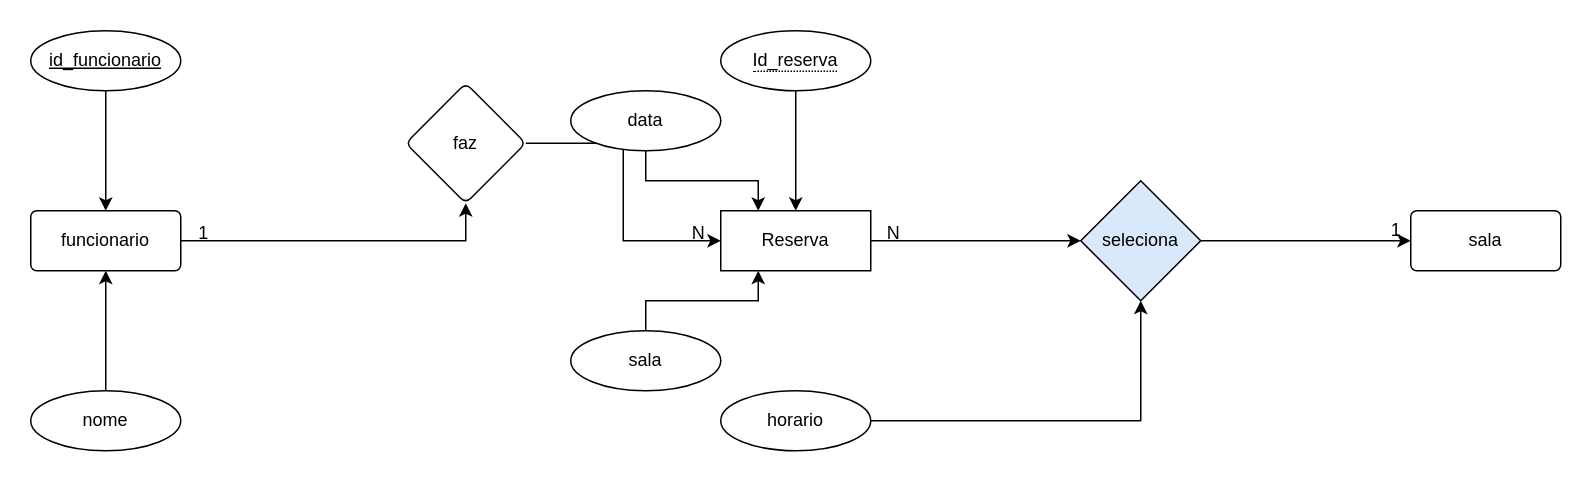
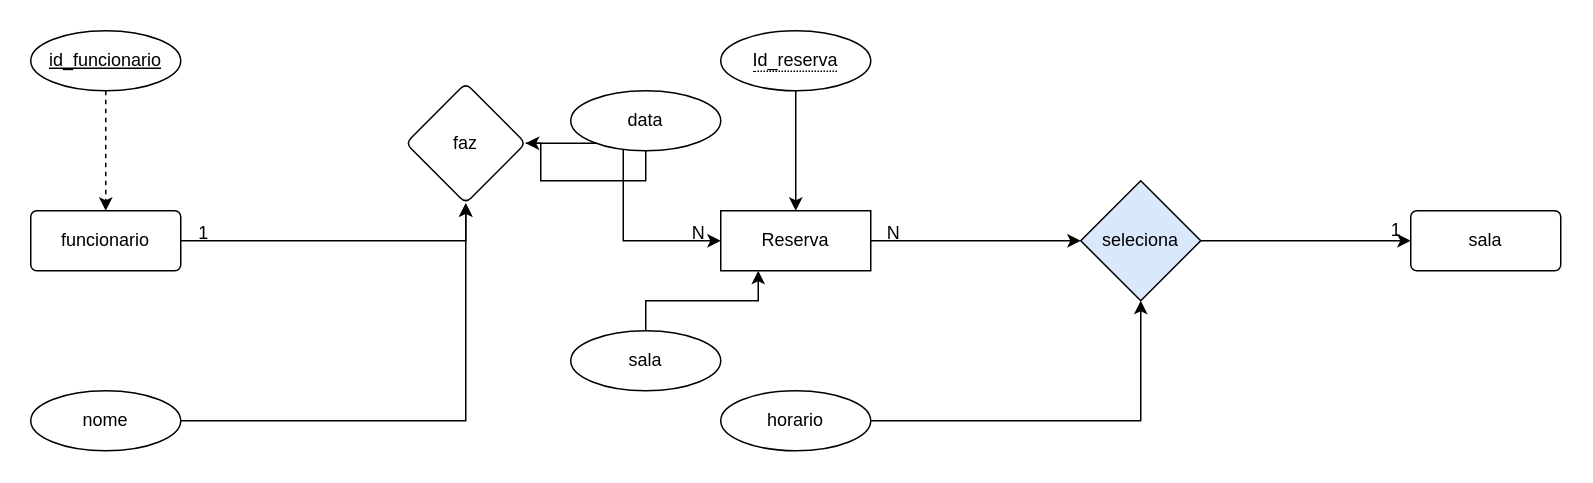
(106, 146) -> (106, 146)
(710, 181) -> (578, 181)
(106, 336) -> (413, 421)
